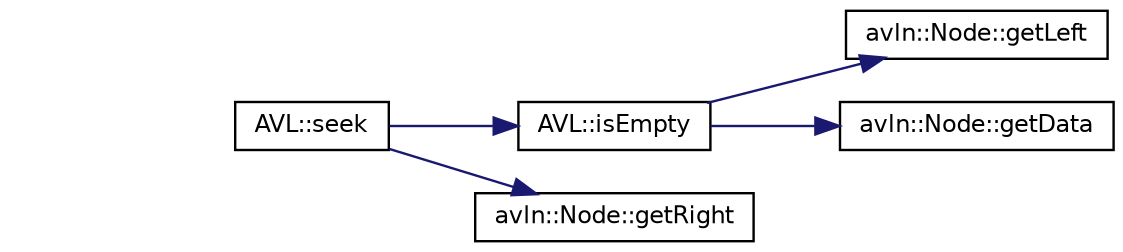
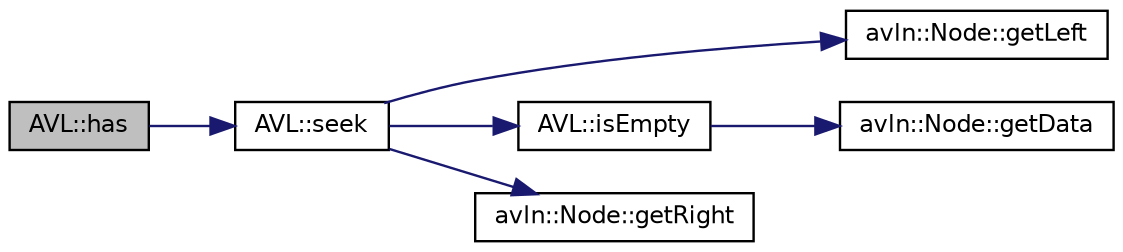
(784, 83) -> (601, 61)
none -> (79, 126)
